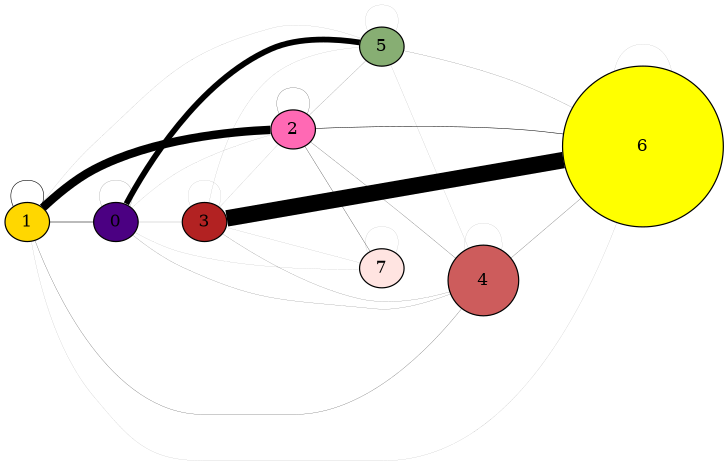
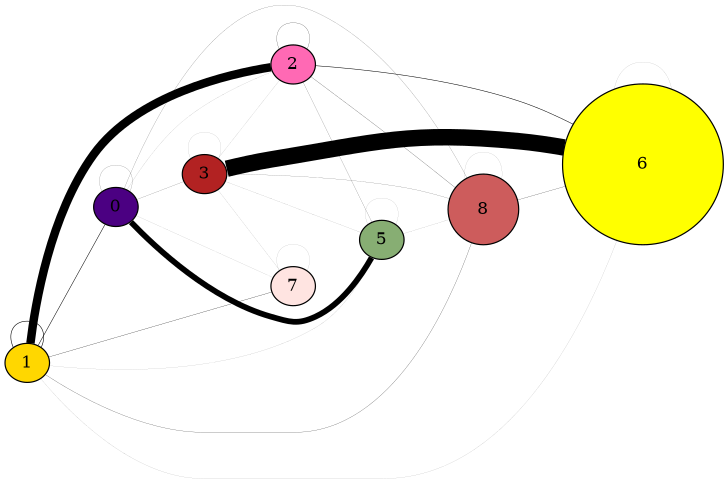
(490, 73) -> none
(333, 191) -> (160, 325)
(483, 280) -> (483, 209)
